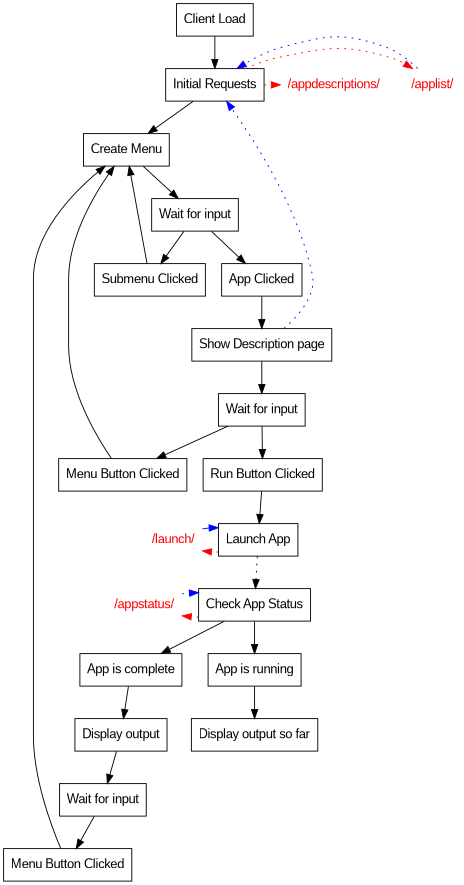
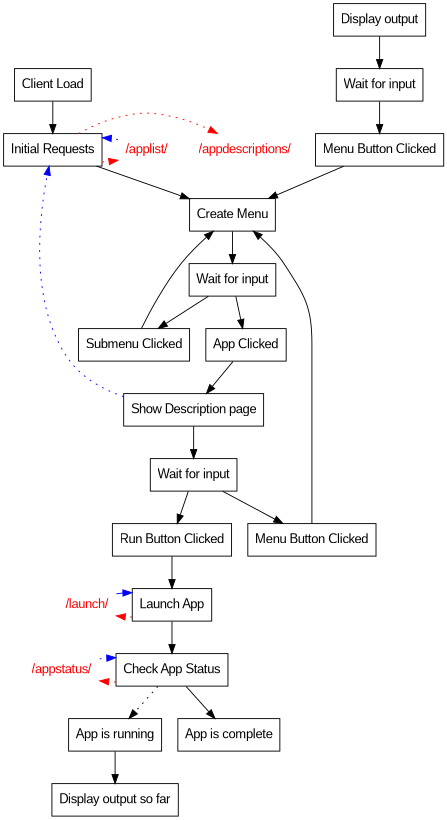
(257, 568) -> (172, 633)
(255, 633) -> (147, 699)
(127, 698) -> none
